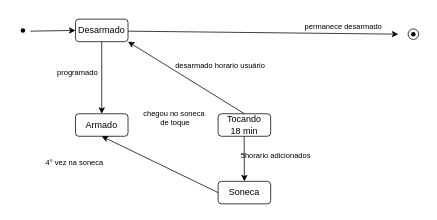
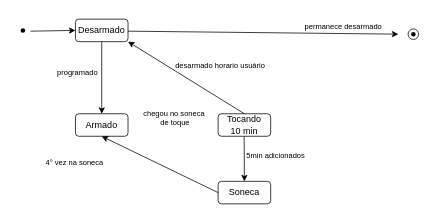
(244, 125) -> (244, 125)
(276, 155) -> (276, 155)
